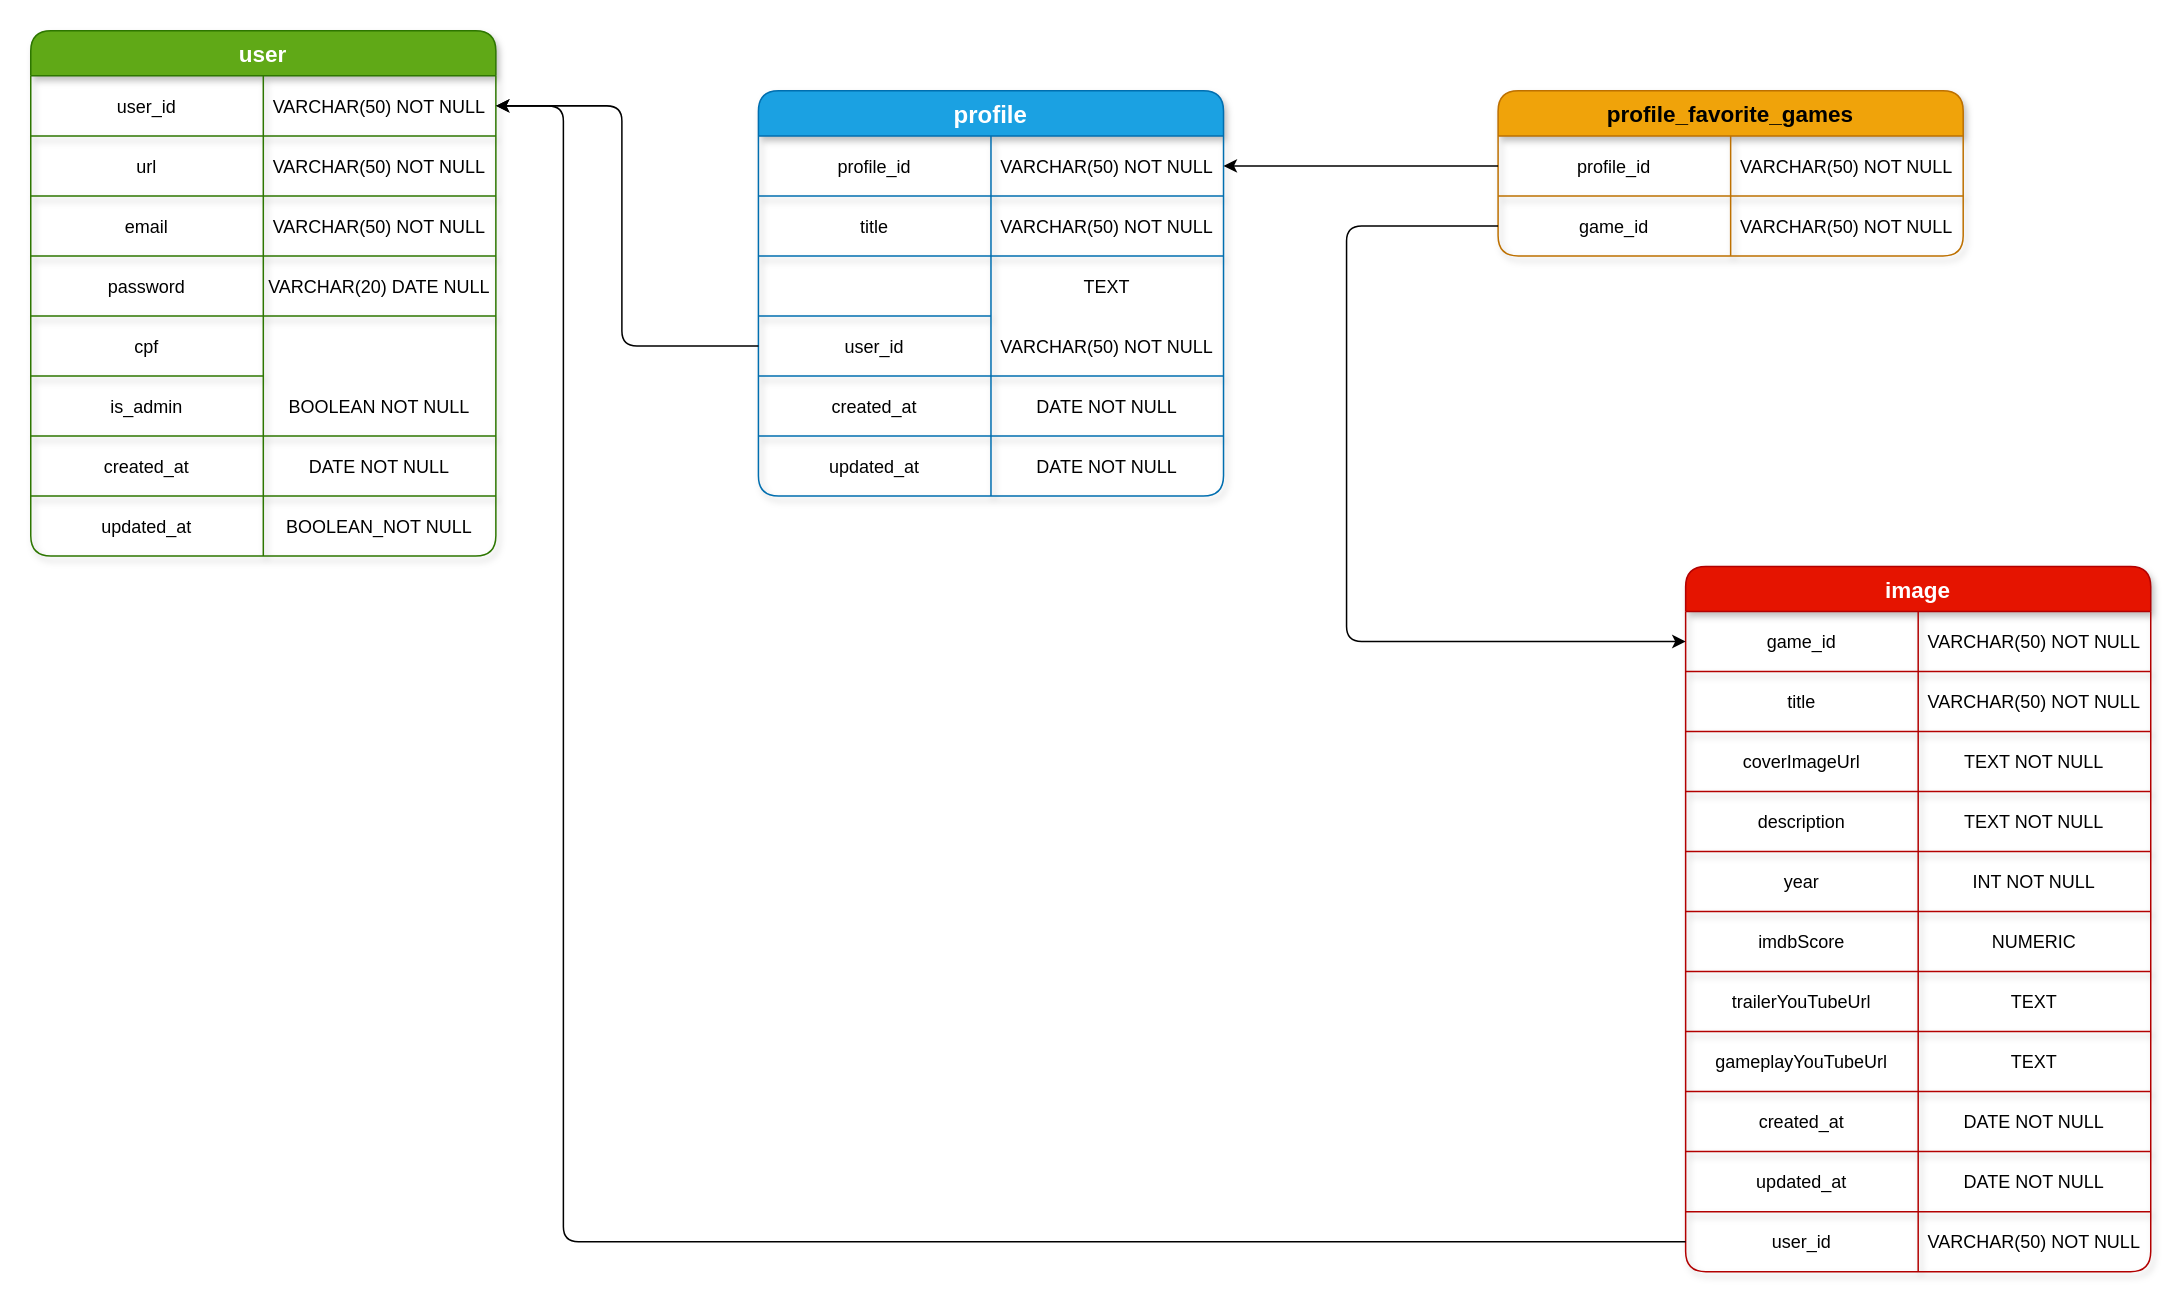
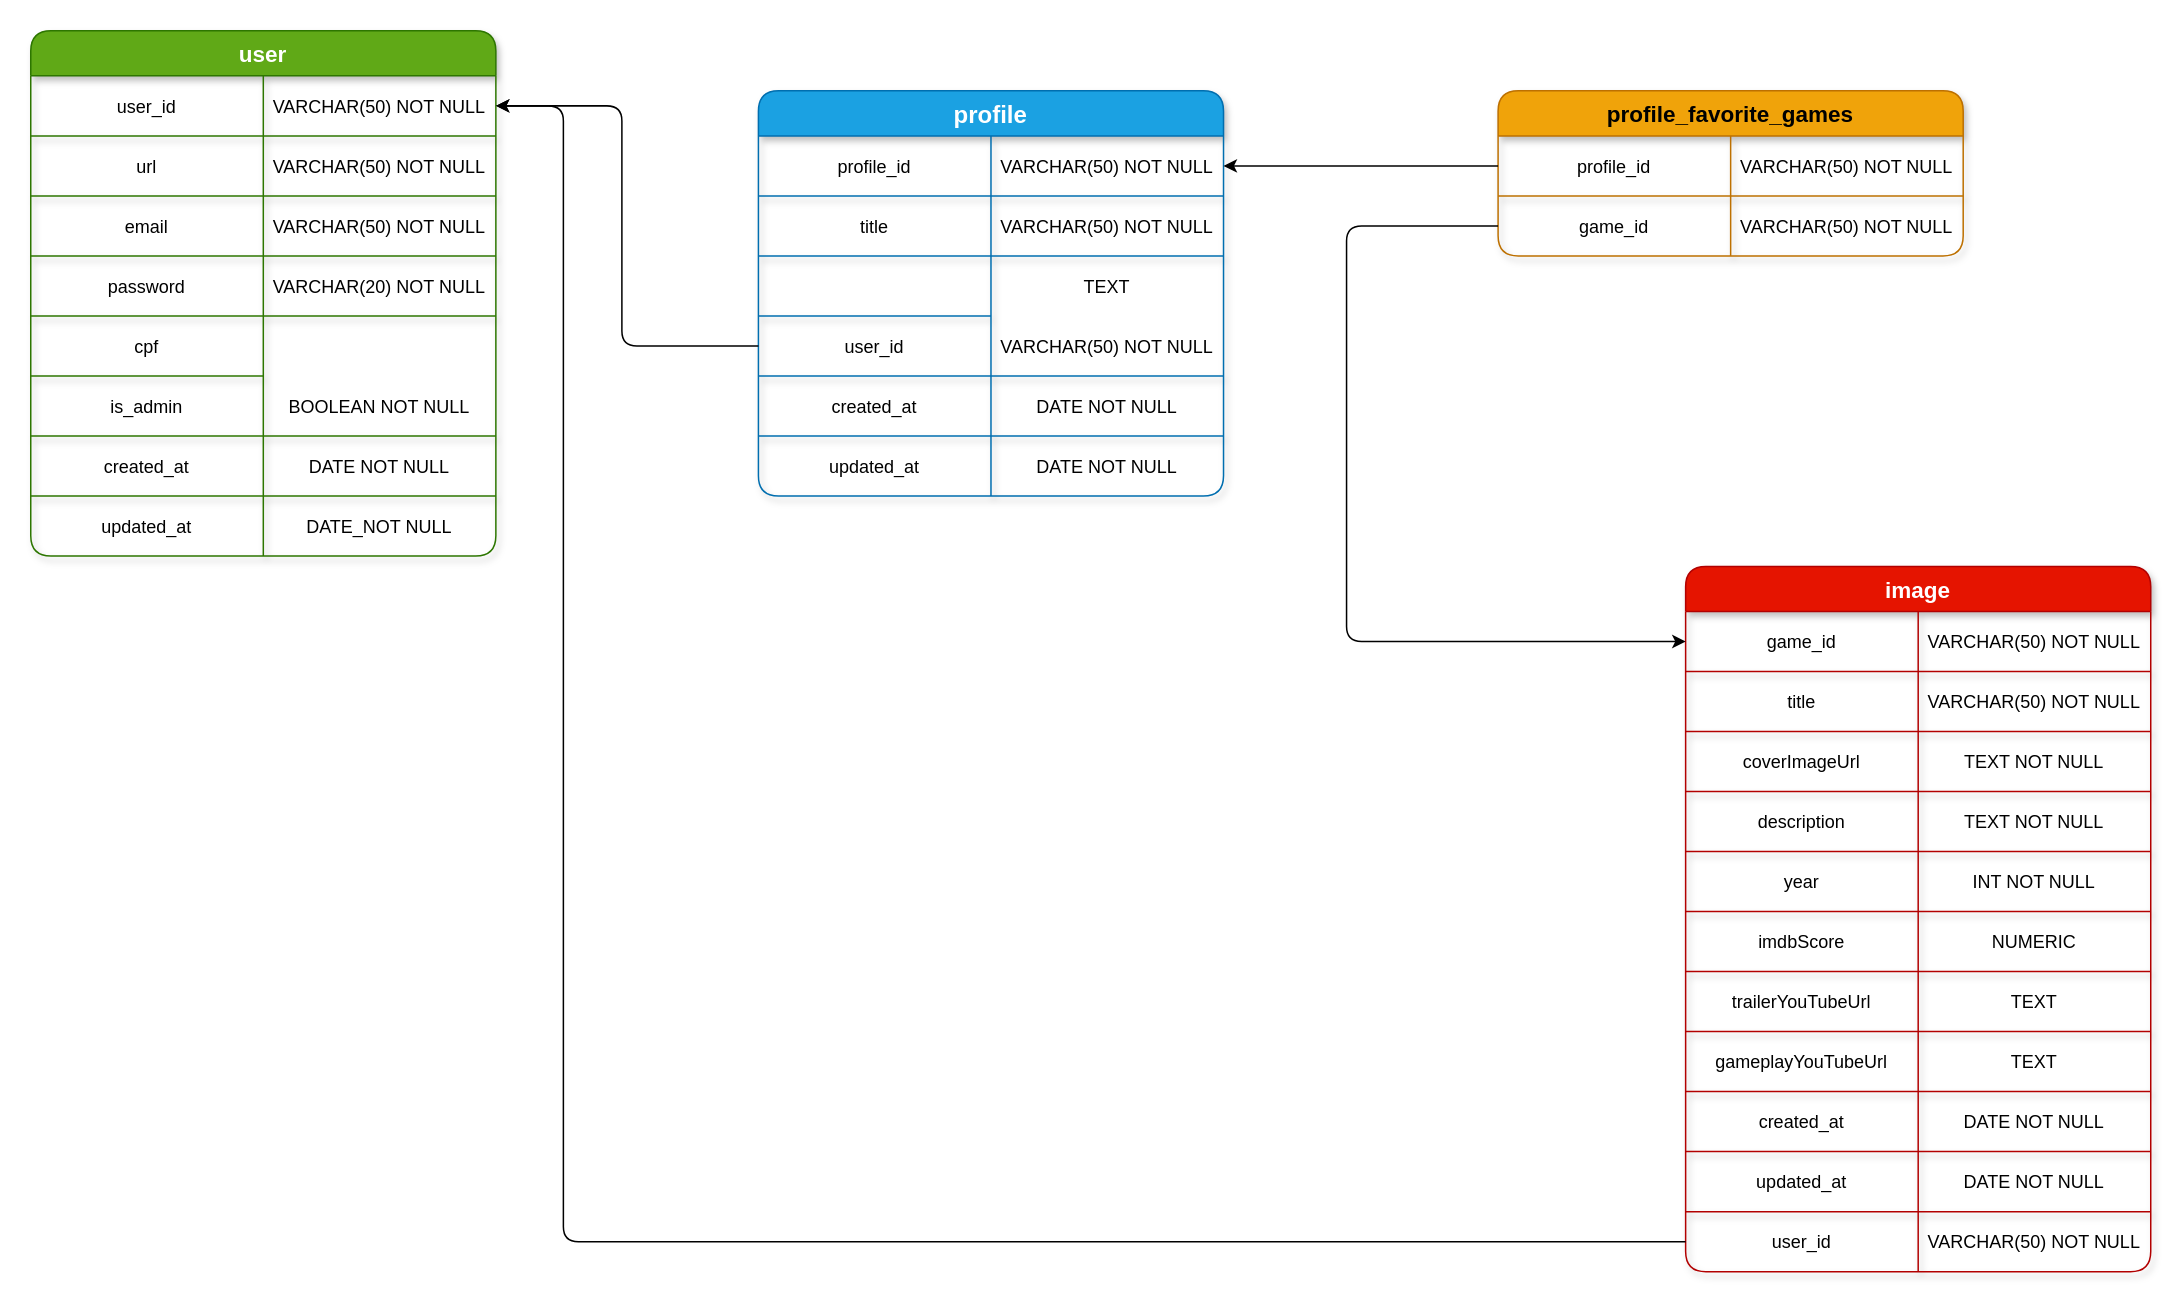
(379, 287) -> (379, 287)
(379, 527) -> (379, 527)
